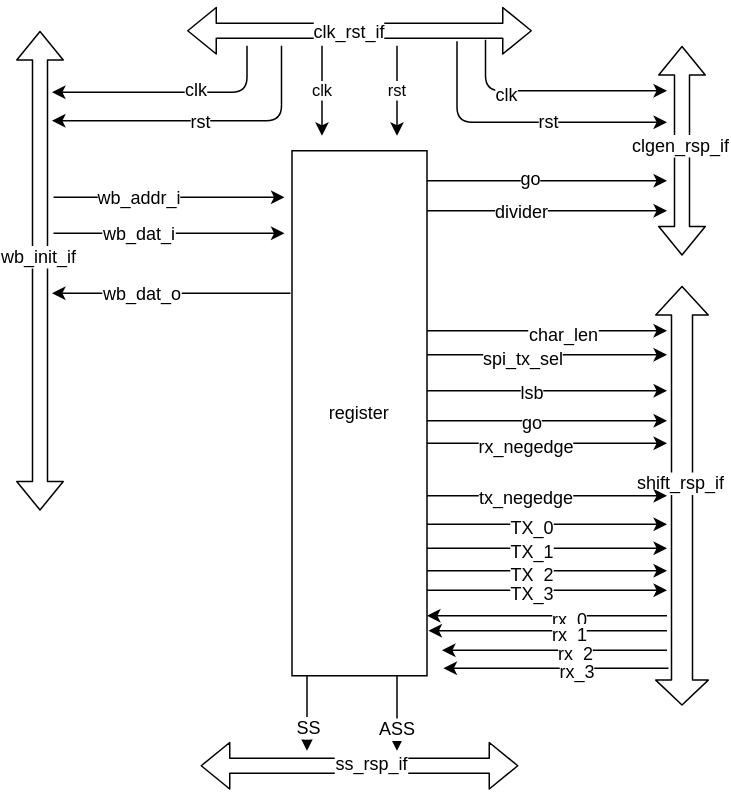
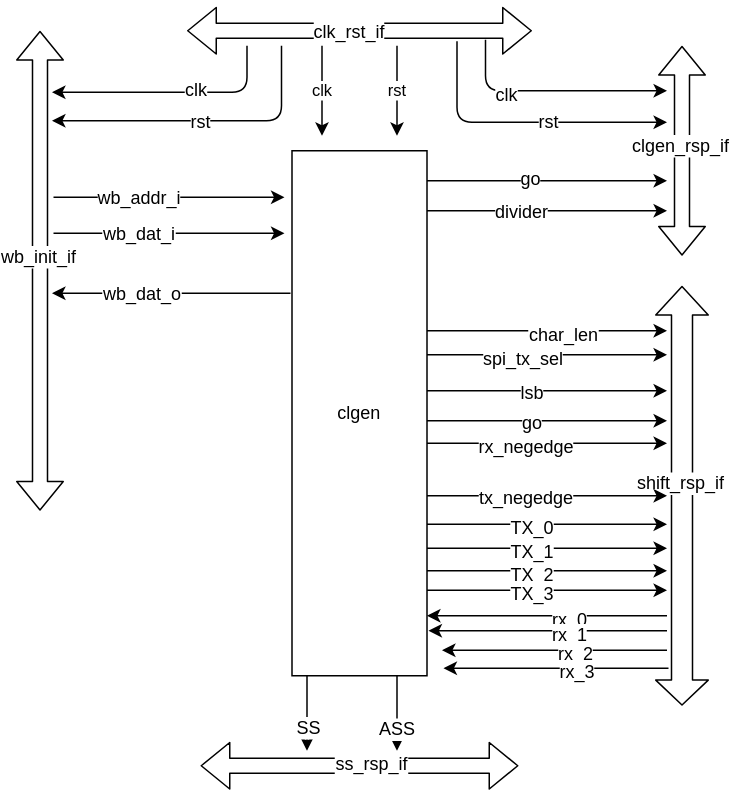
(359, 413) -> (359, 413)
